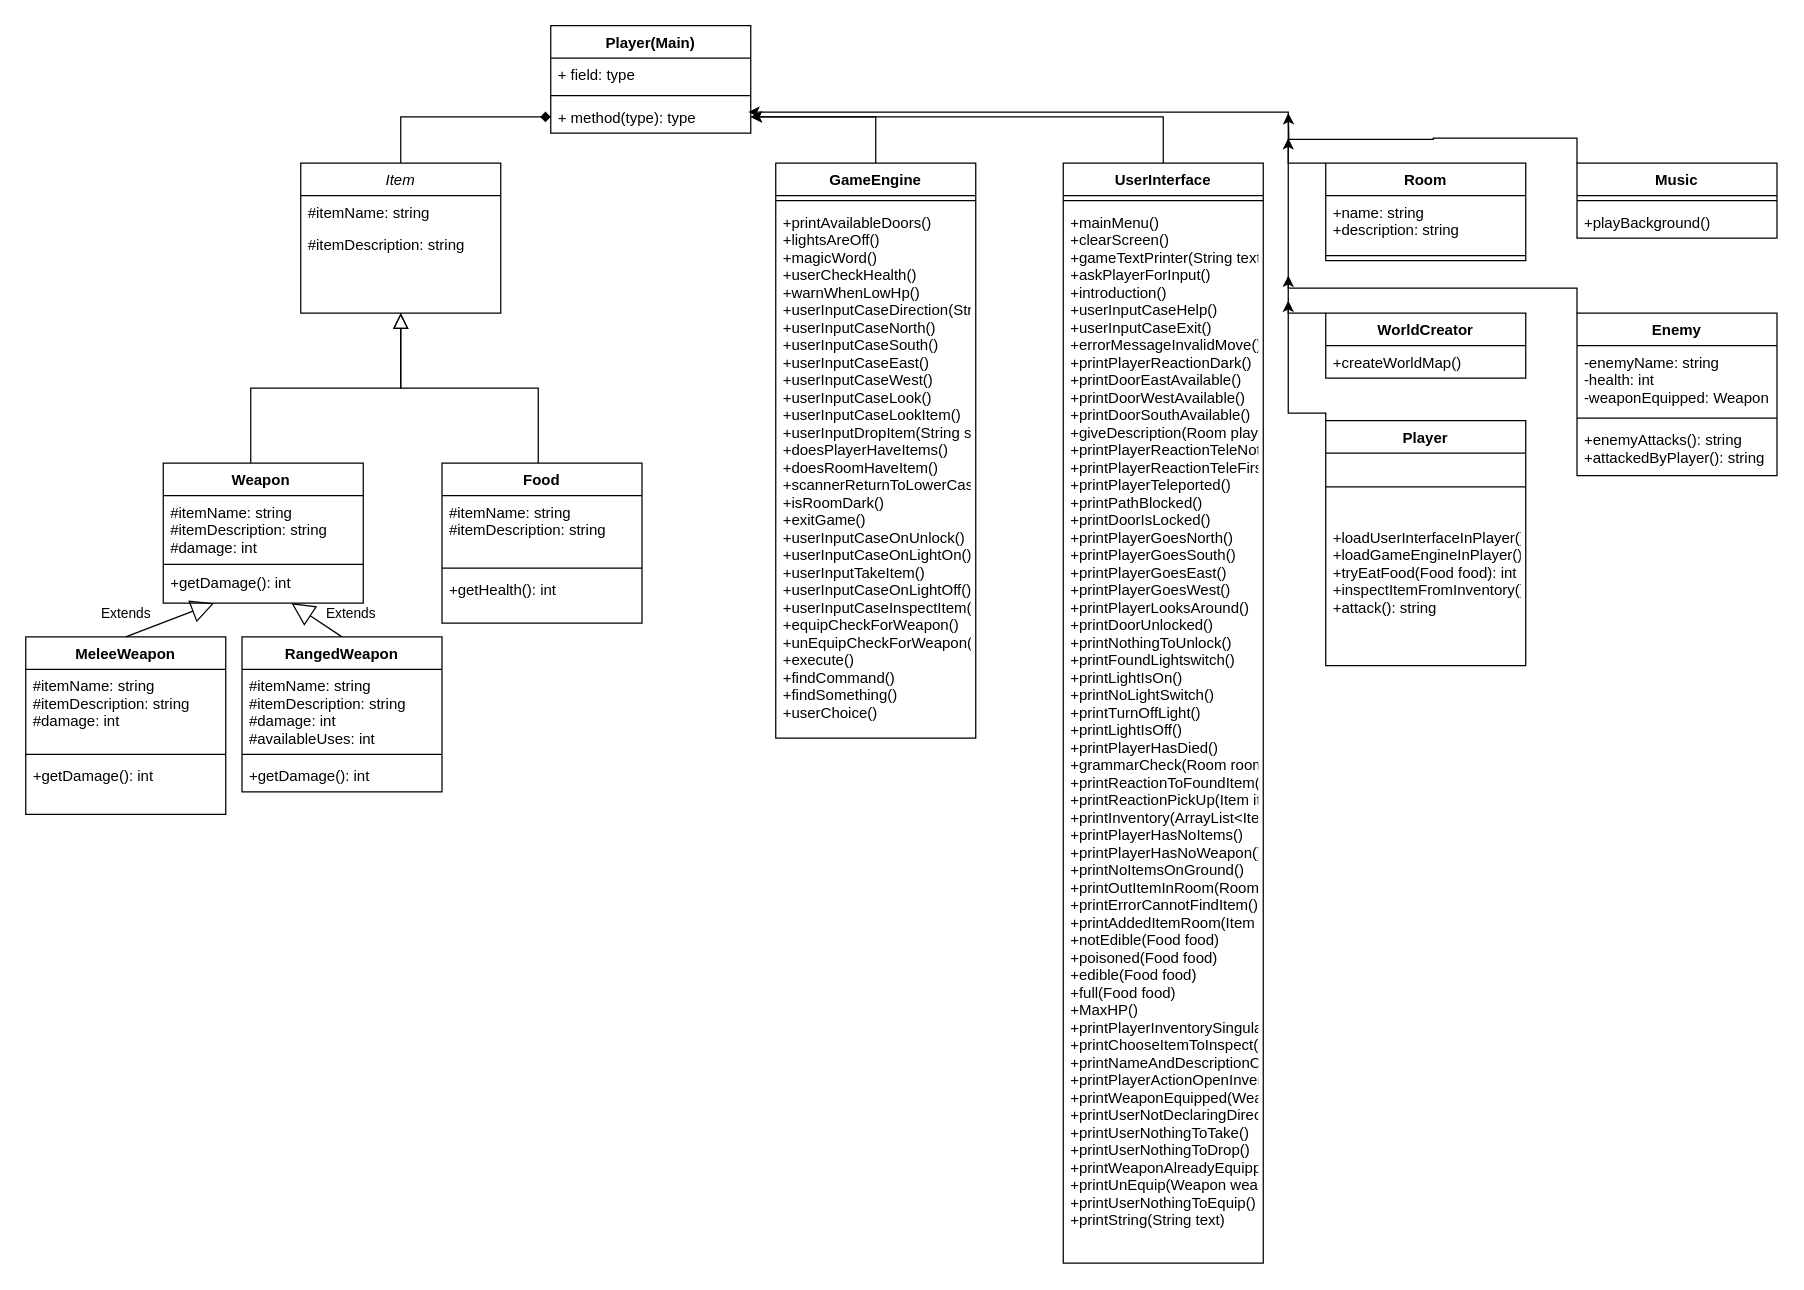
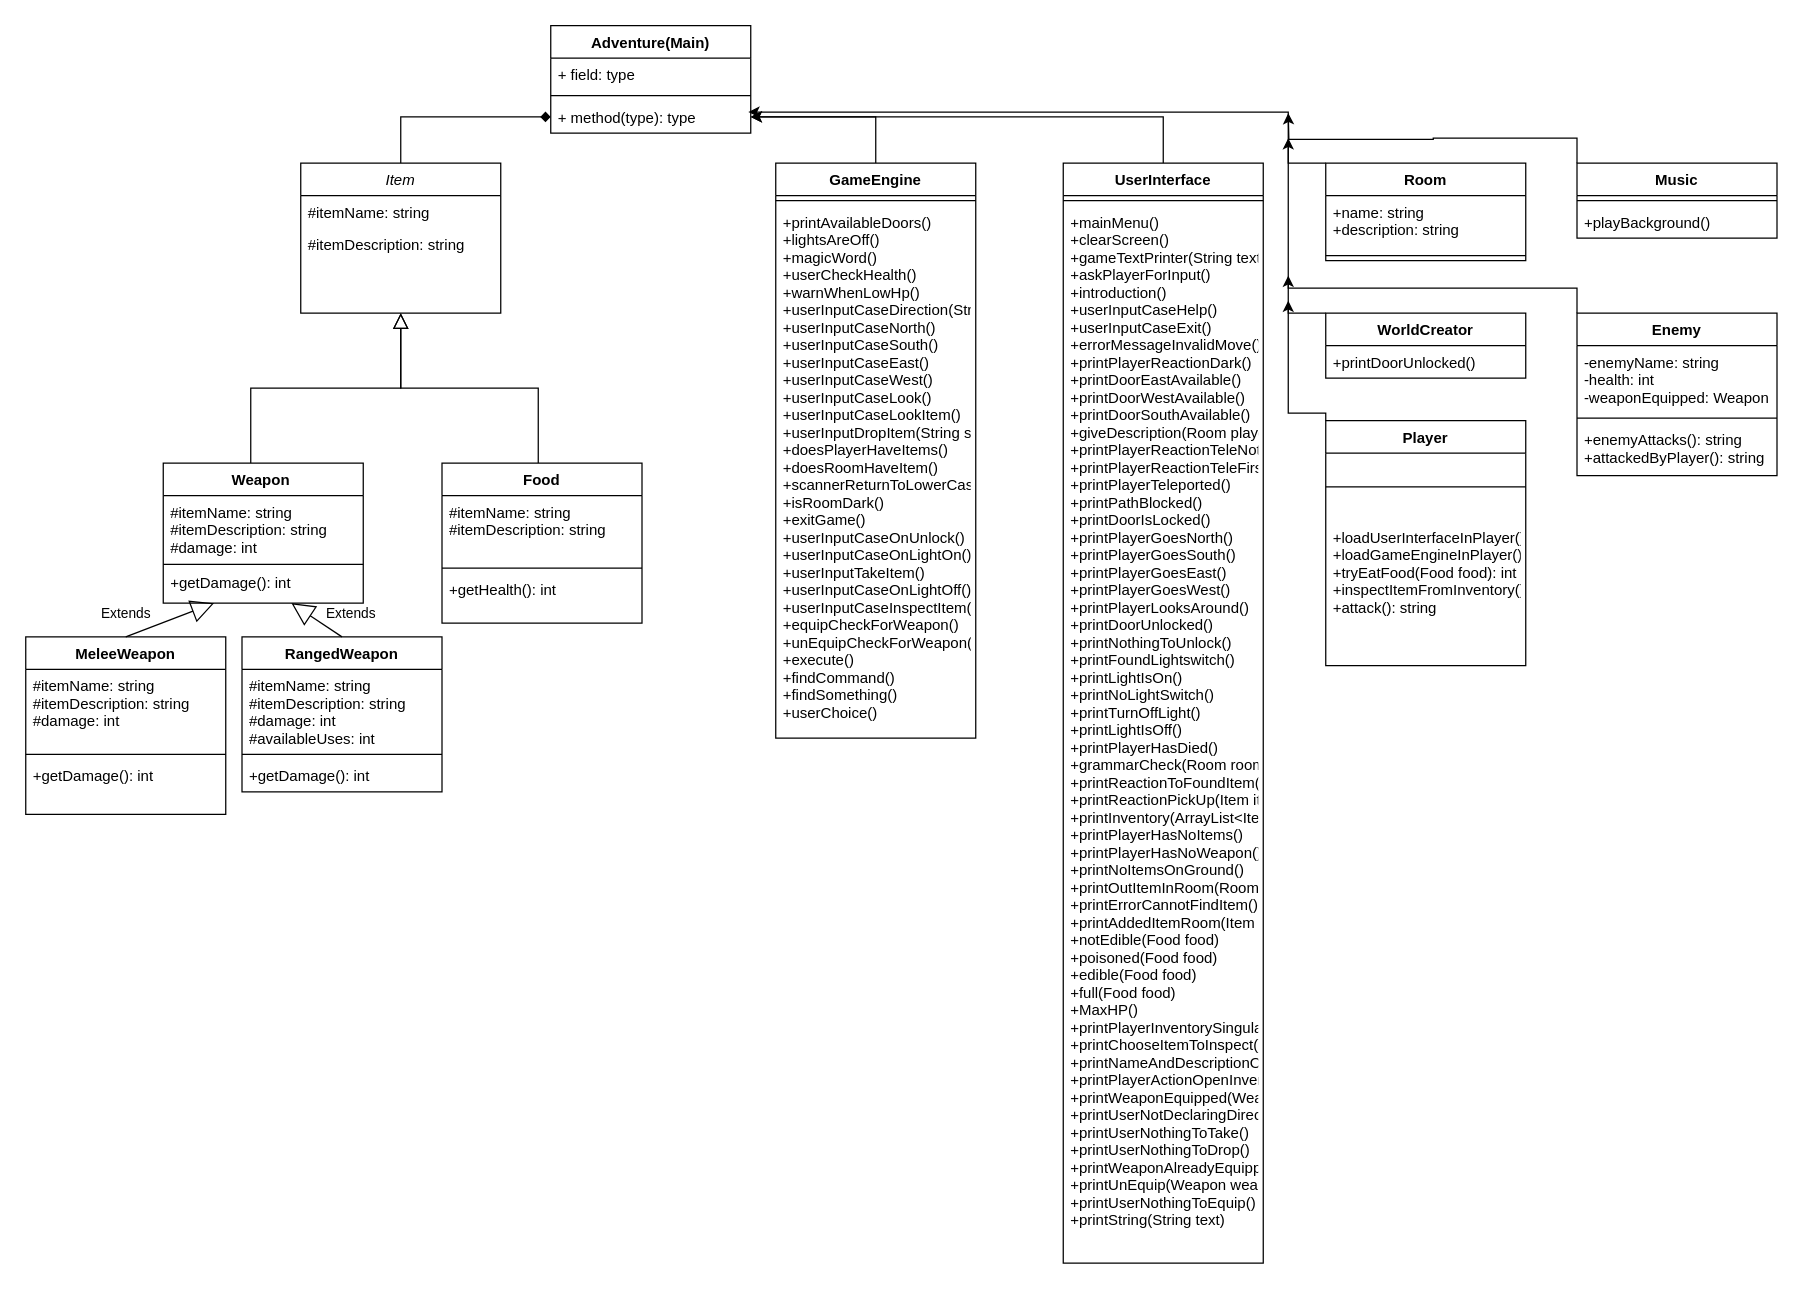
(650, 43) -> (650, 43)
(1402, 363) -> (1413, 363)
